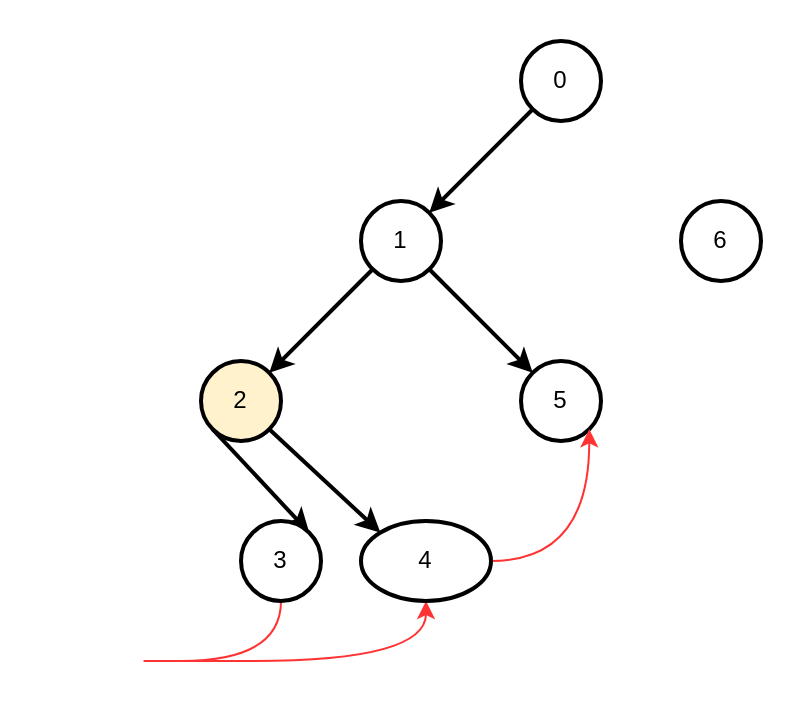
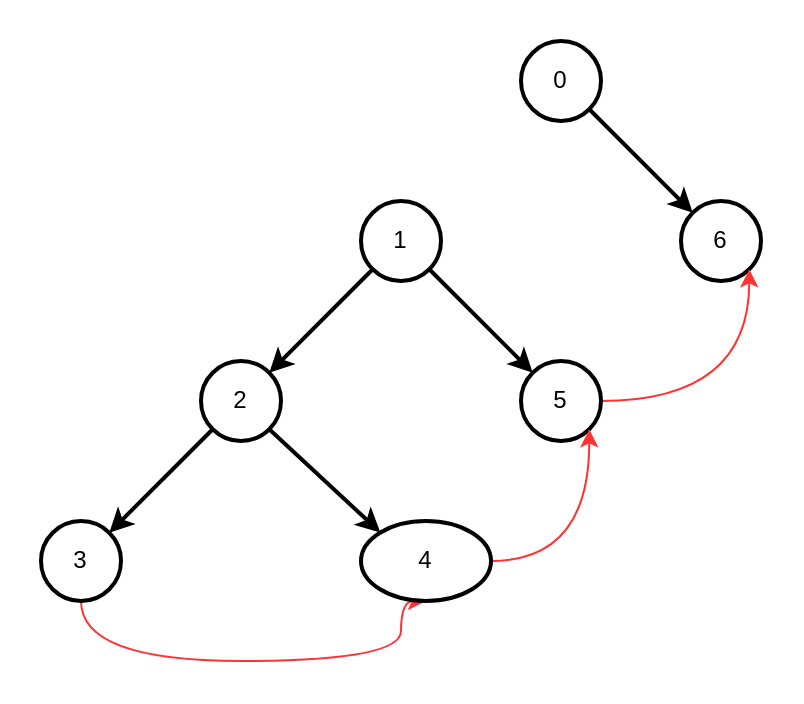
(487, 155) -> none
none -> (635, 155)
none -> (704, 376)
(241, 401) -> (241, 401)
(281, 561) -> (81, 561)
